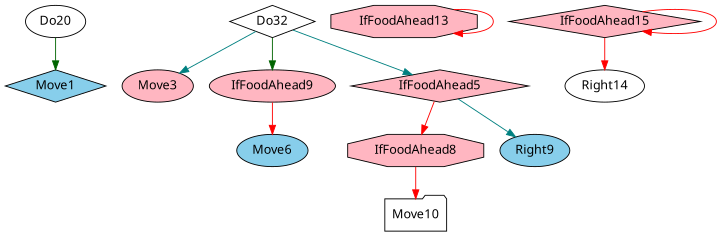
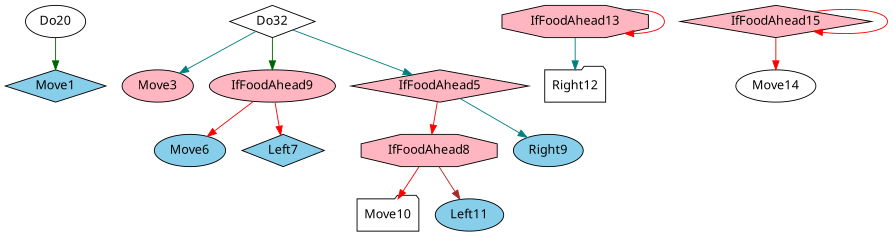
none -> (575, 86)
(605, 86) -> (776, 86)
none -> (283, 150)
none -> (469, 215)
